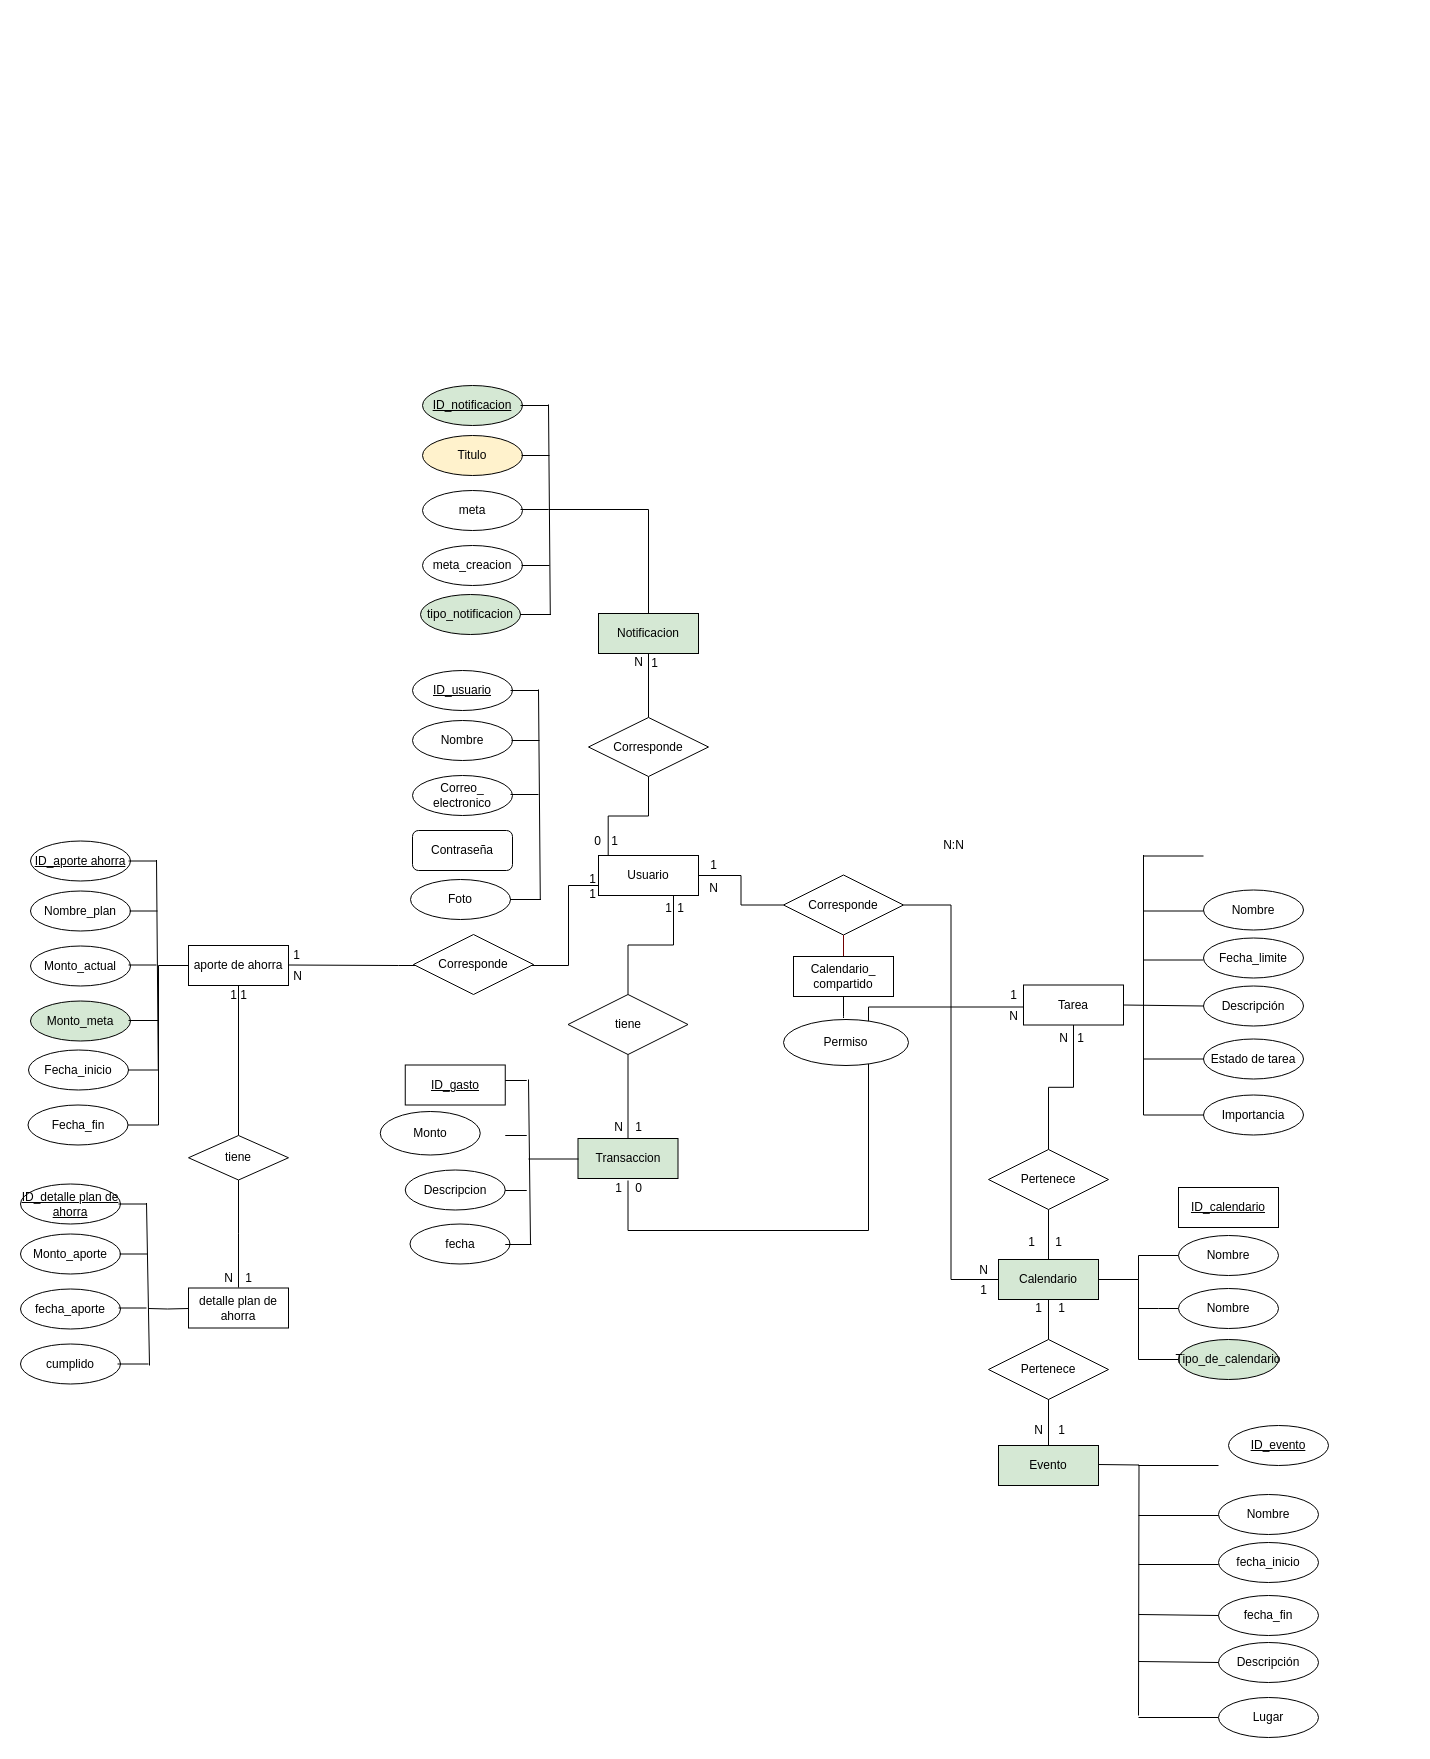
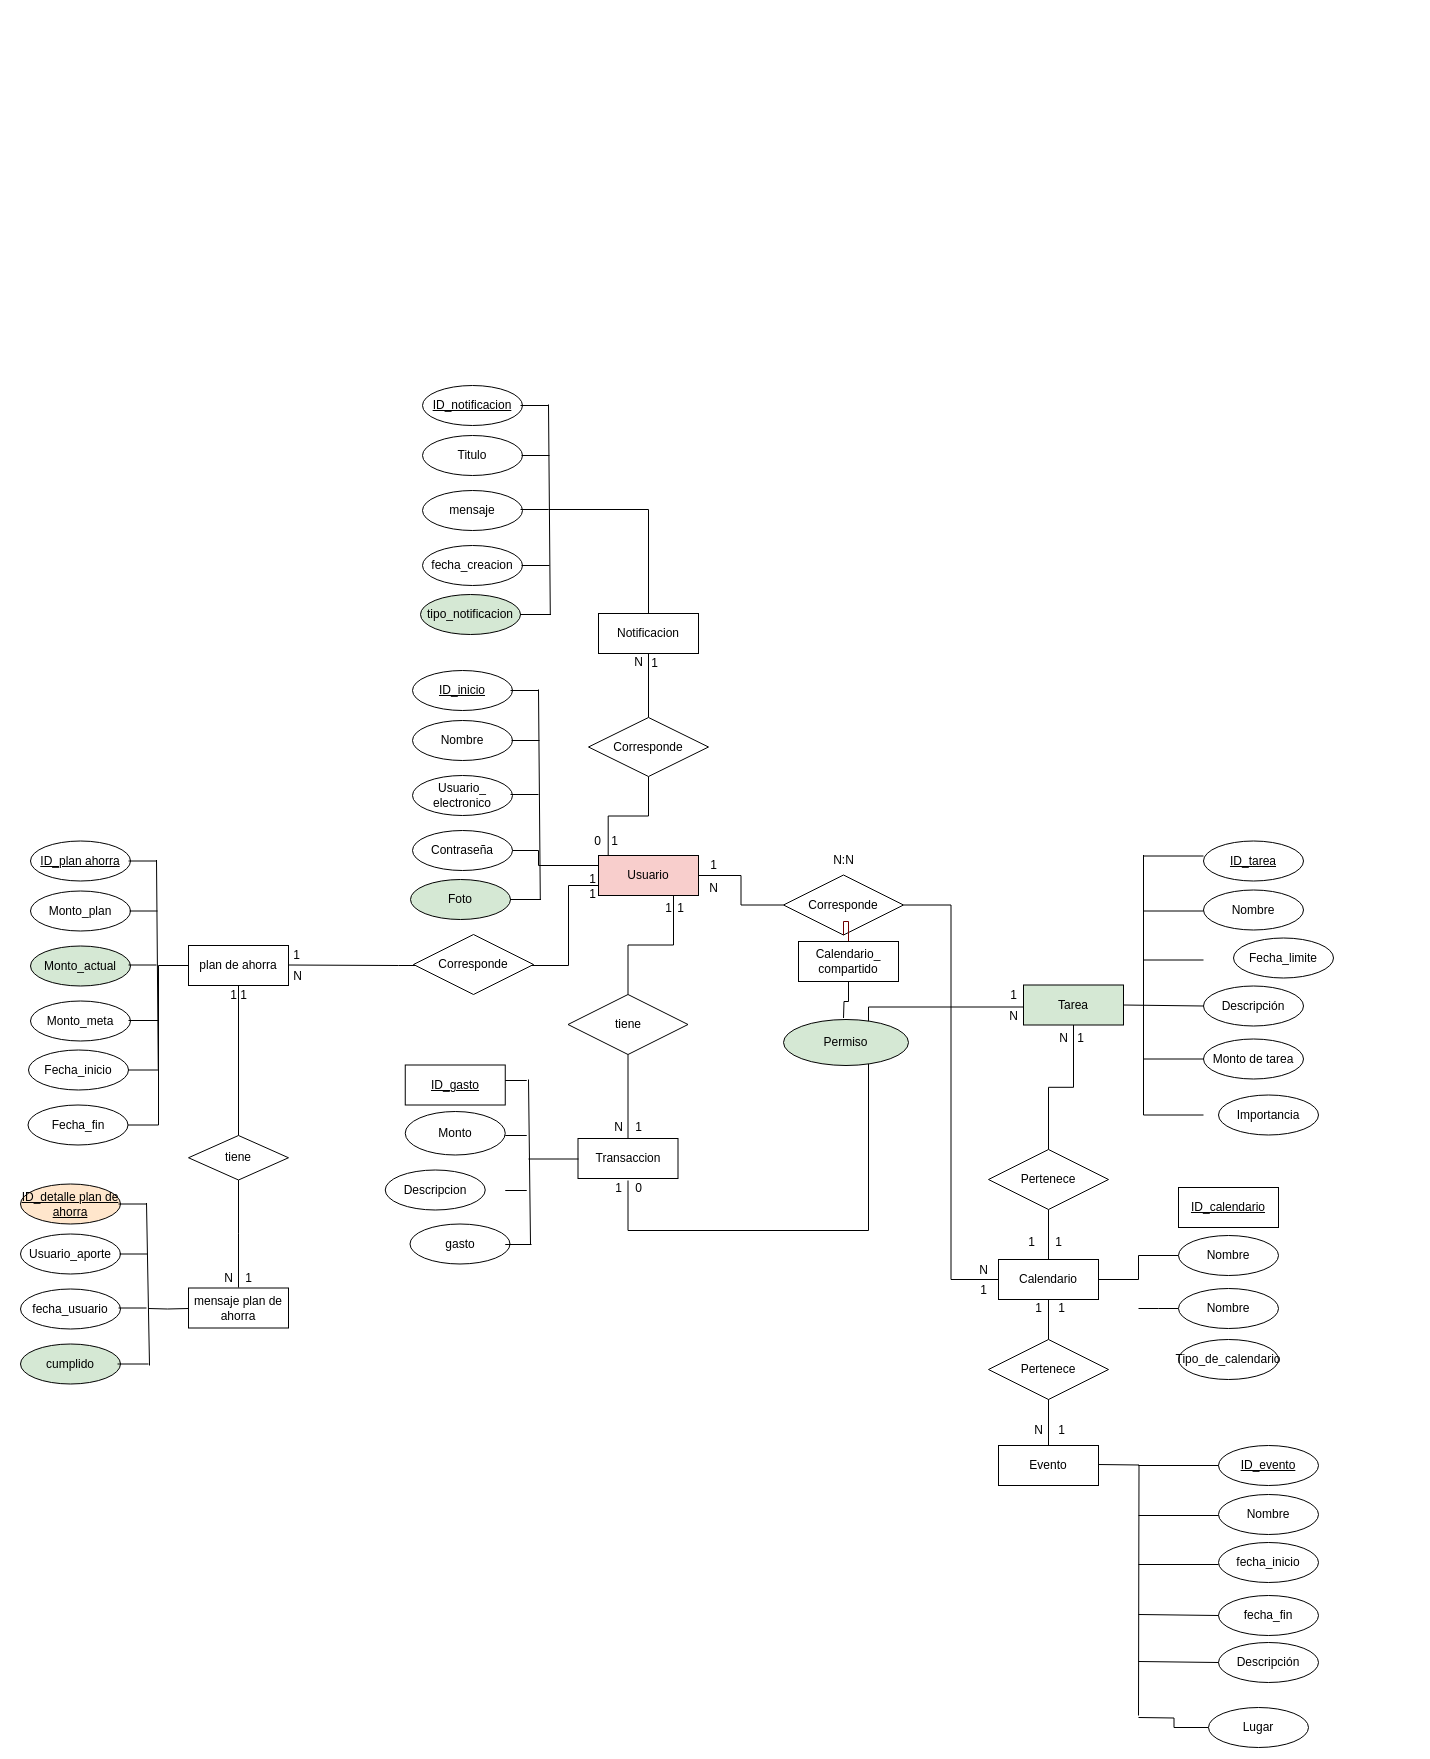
(473, 406) -> (473, 406)
(473, 456) -> (473, 456)
(473, 511) -> (473, 511)
(473, 566) -> (473, 566)
(649, 634) -> (649, 634)
(463, 691) -> (463, 691)
(463, 796) -> (463, 796)
(954, 845) -> (844, 860)
(463, 851) -> (463, 851)
none -> (1254, 861)
(81, 862) -> (81, 862)
none -> (548, 866)
(649, 876) -> (649, 876)
(461, 900) -> (461, 900)
(81, 912) -> (81, 912)
(1254, 958) -> (1284, 958)
(81, 966) -> (81, 966)
(239, 966) -> (239, 966)
(844, 977) -> (849, 962)
(1074, 1005) -> (1074, 1005)
(81, 1021) -> (81, 1021)
(846, 1043) -> (846, 1043)
(1254, 1060) -> (1254, 1060)
(1254, 1115) -> (1269, 1115)
(430, 1133) -> (455, 1133)
(628, 1159) -> (628, 1159)
(455, 1190) -> (435, 1190)
(71, 1204) -> (71, 1204)
(461, 1245) -> (461, 1245)
(71, 1255) -> (71, 1255)
(1049, 1280) -> (1049, 1280)
(239, 1309) -> (239, 1309)
(71, 1310) -> (71, 1310)
(1139, 1341) -> none
(1229, 1360) -> (1229, 1360)
(71, 1364) -> (71, 1364)
(1279, 1446) -> (1269, 1466)
(1049, 1466) -> (1049, 1466)
(1269, 1718) -> (1259, 1728)
